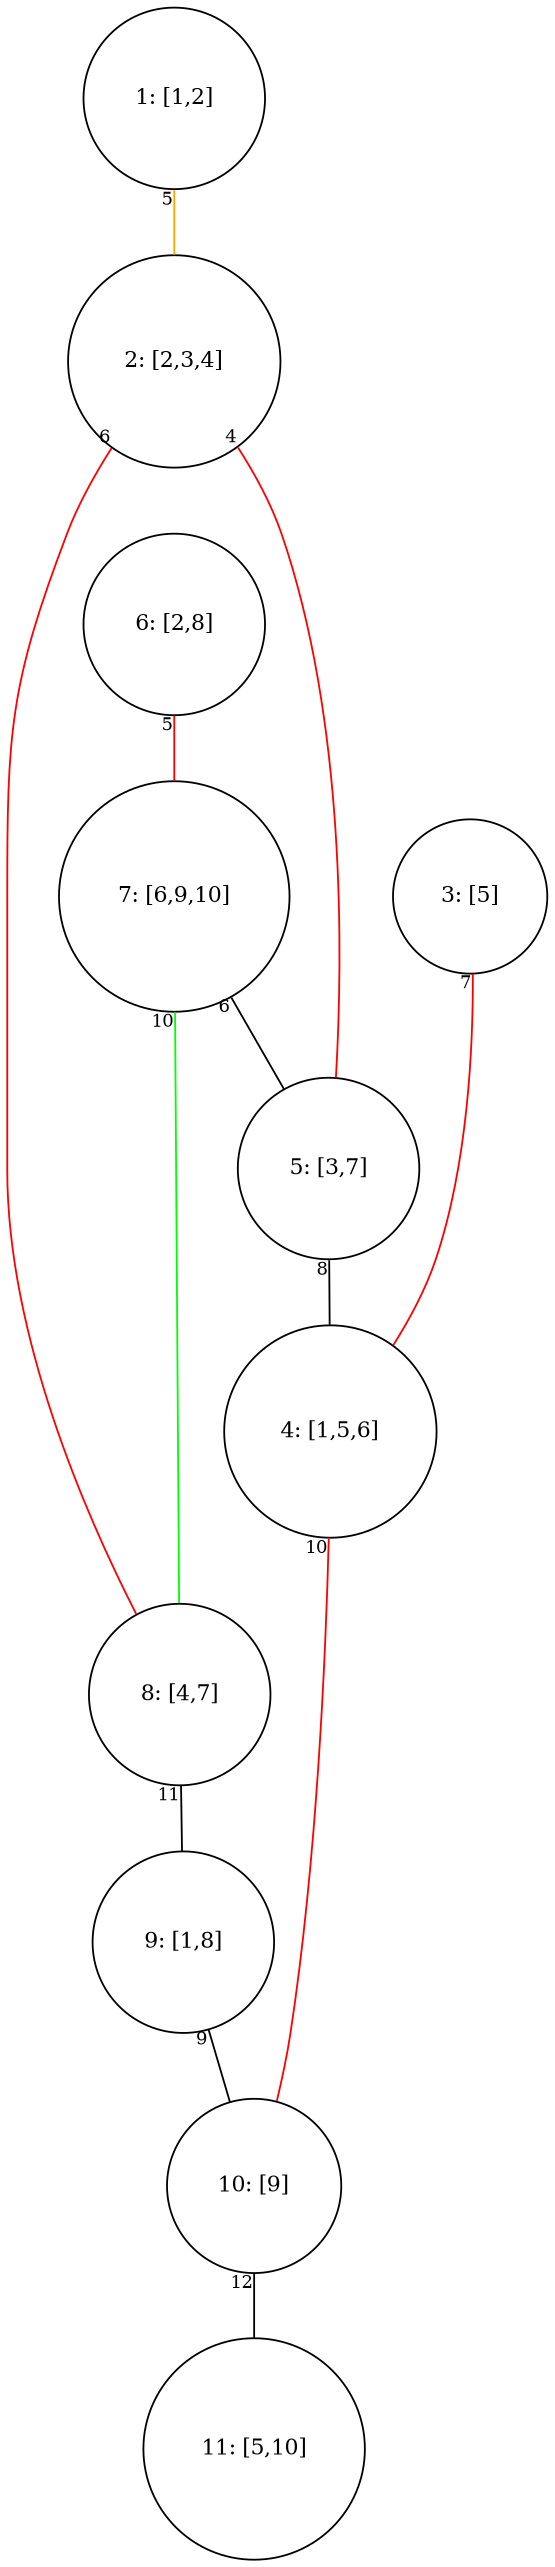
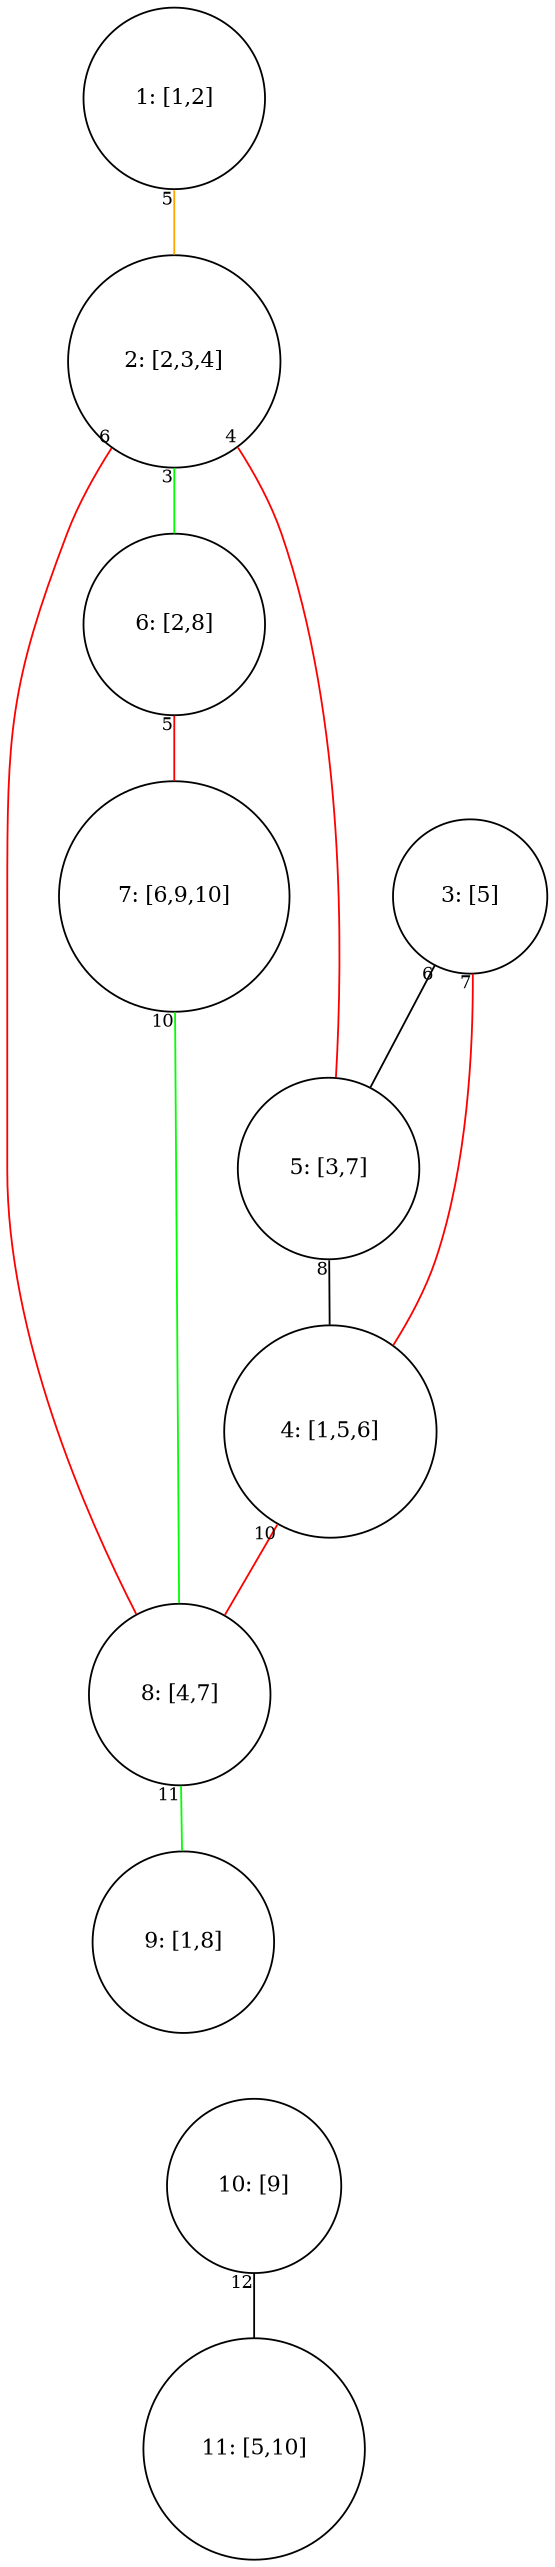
none -> (174, 501)
(258, 1043) -> (403, 1026)
(182, 1818) -> (182, 1818)
(314, 1821) -> (251, 1570)
(219, 2066) -> none
